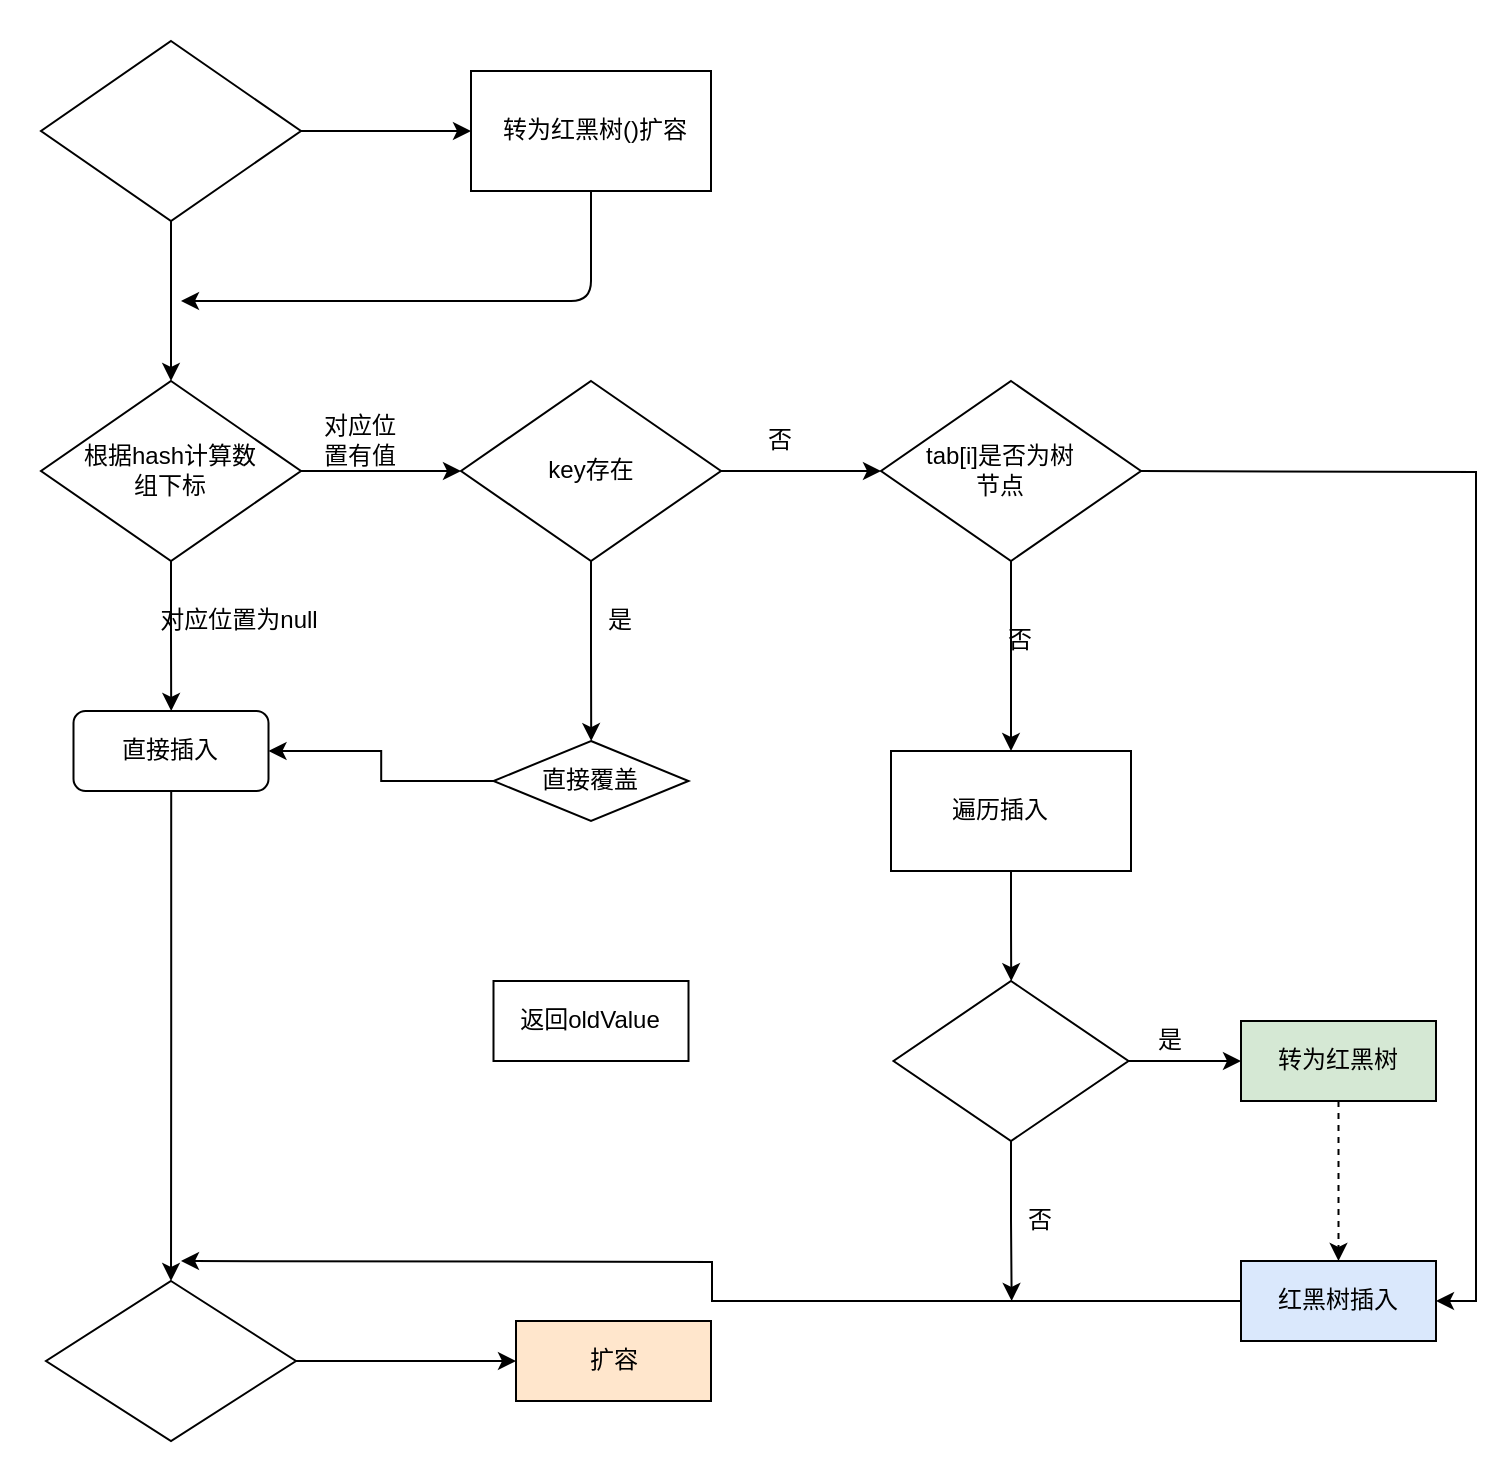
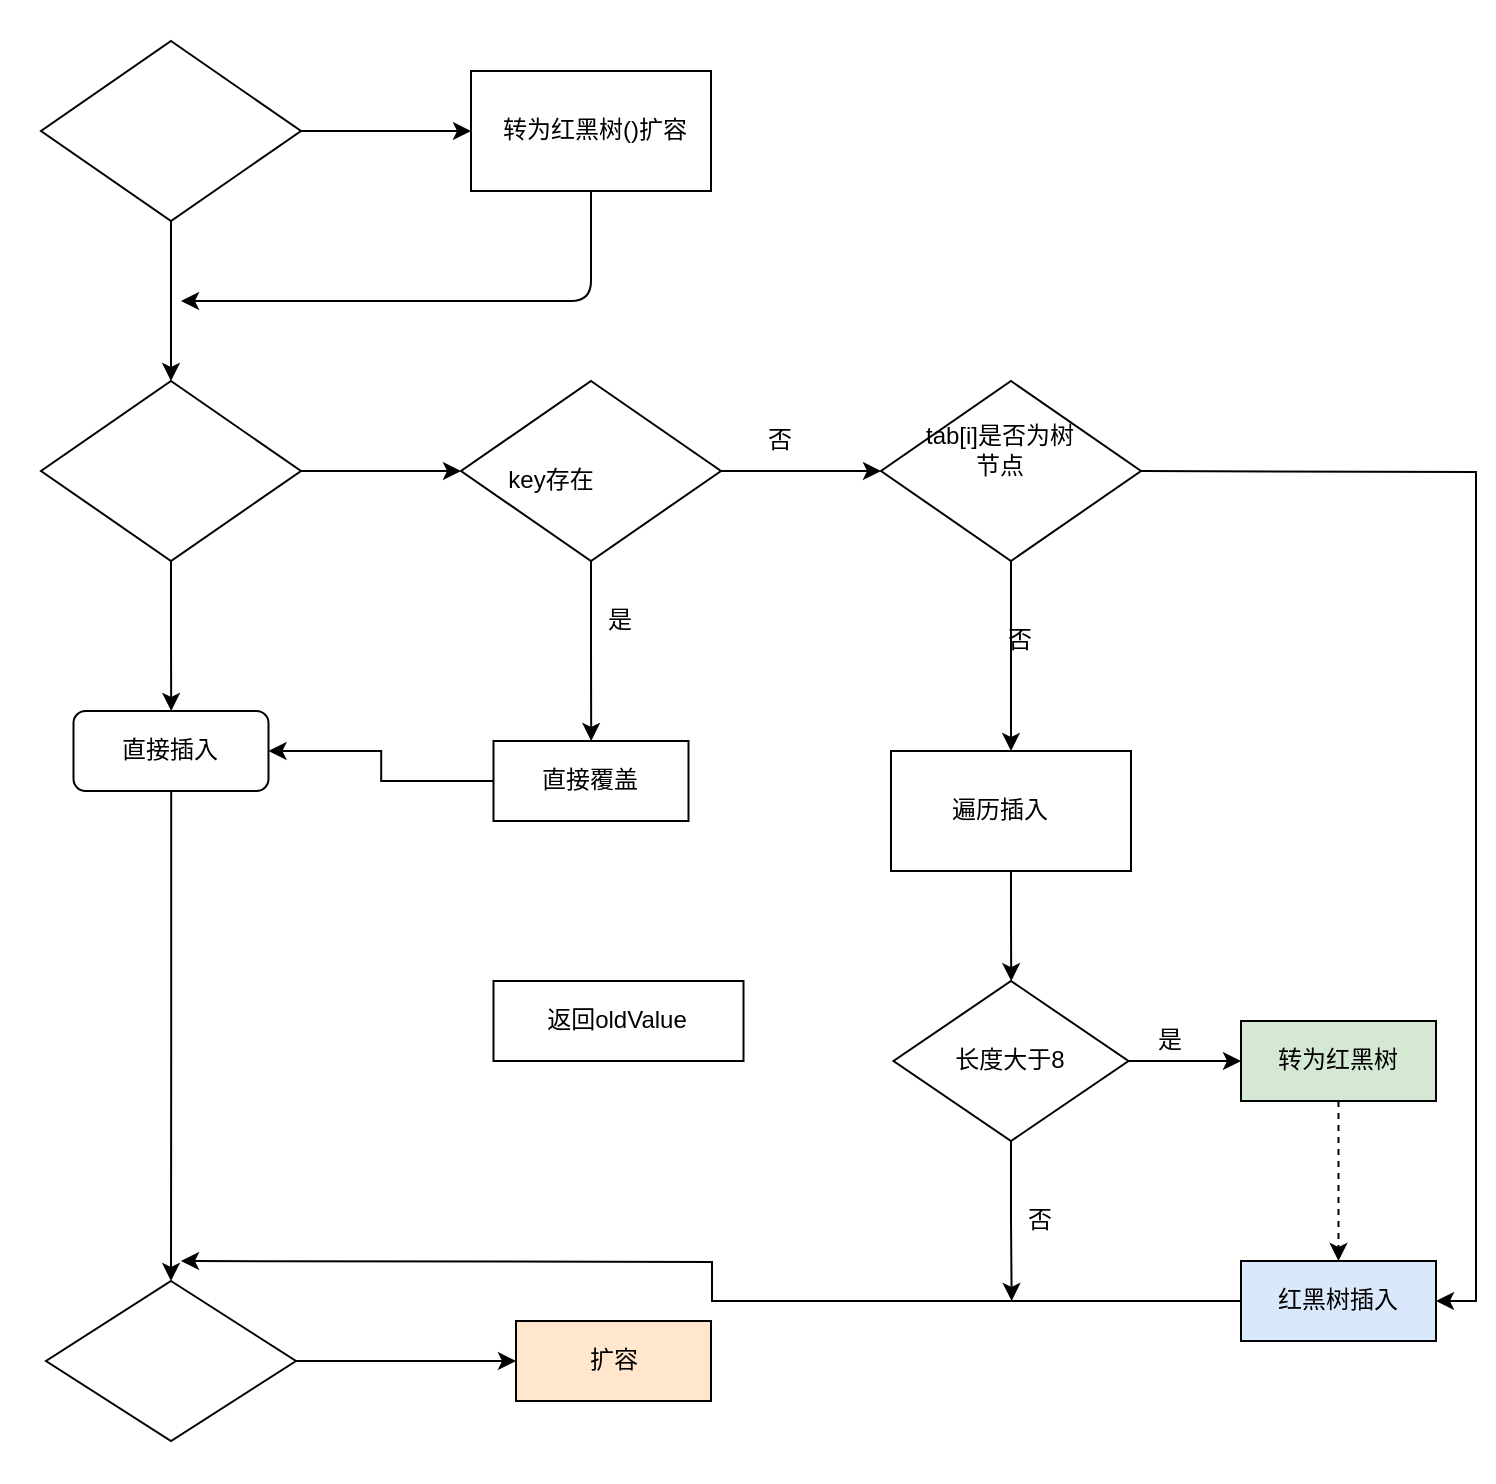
(361, 441) -> none
(171, 471) -> none
(591, 471) -> (551, 481)
(1001, 471) -> (1001, 451)
(239, 621) -> none
(591, 781) -> (591, 781)
(591, 1021) -> (619, 1021)
none -> (1011, 1061)
